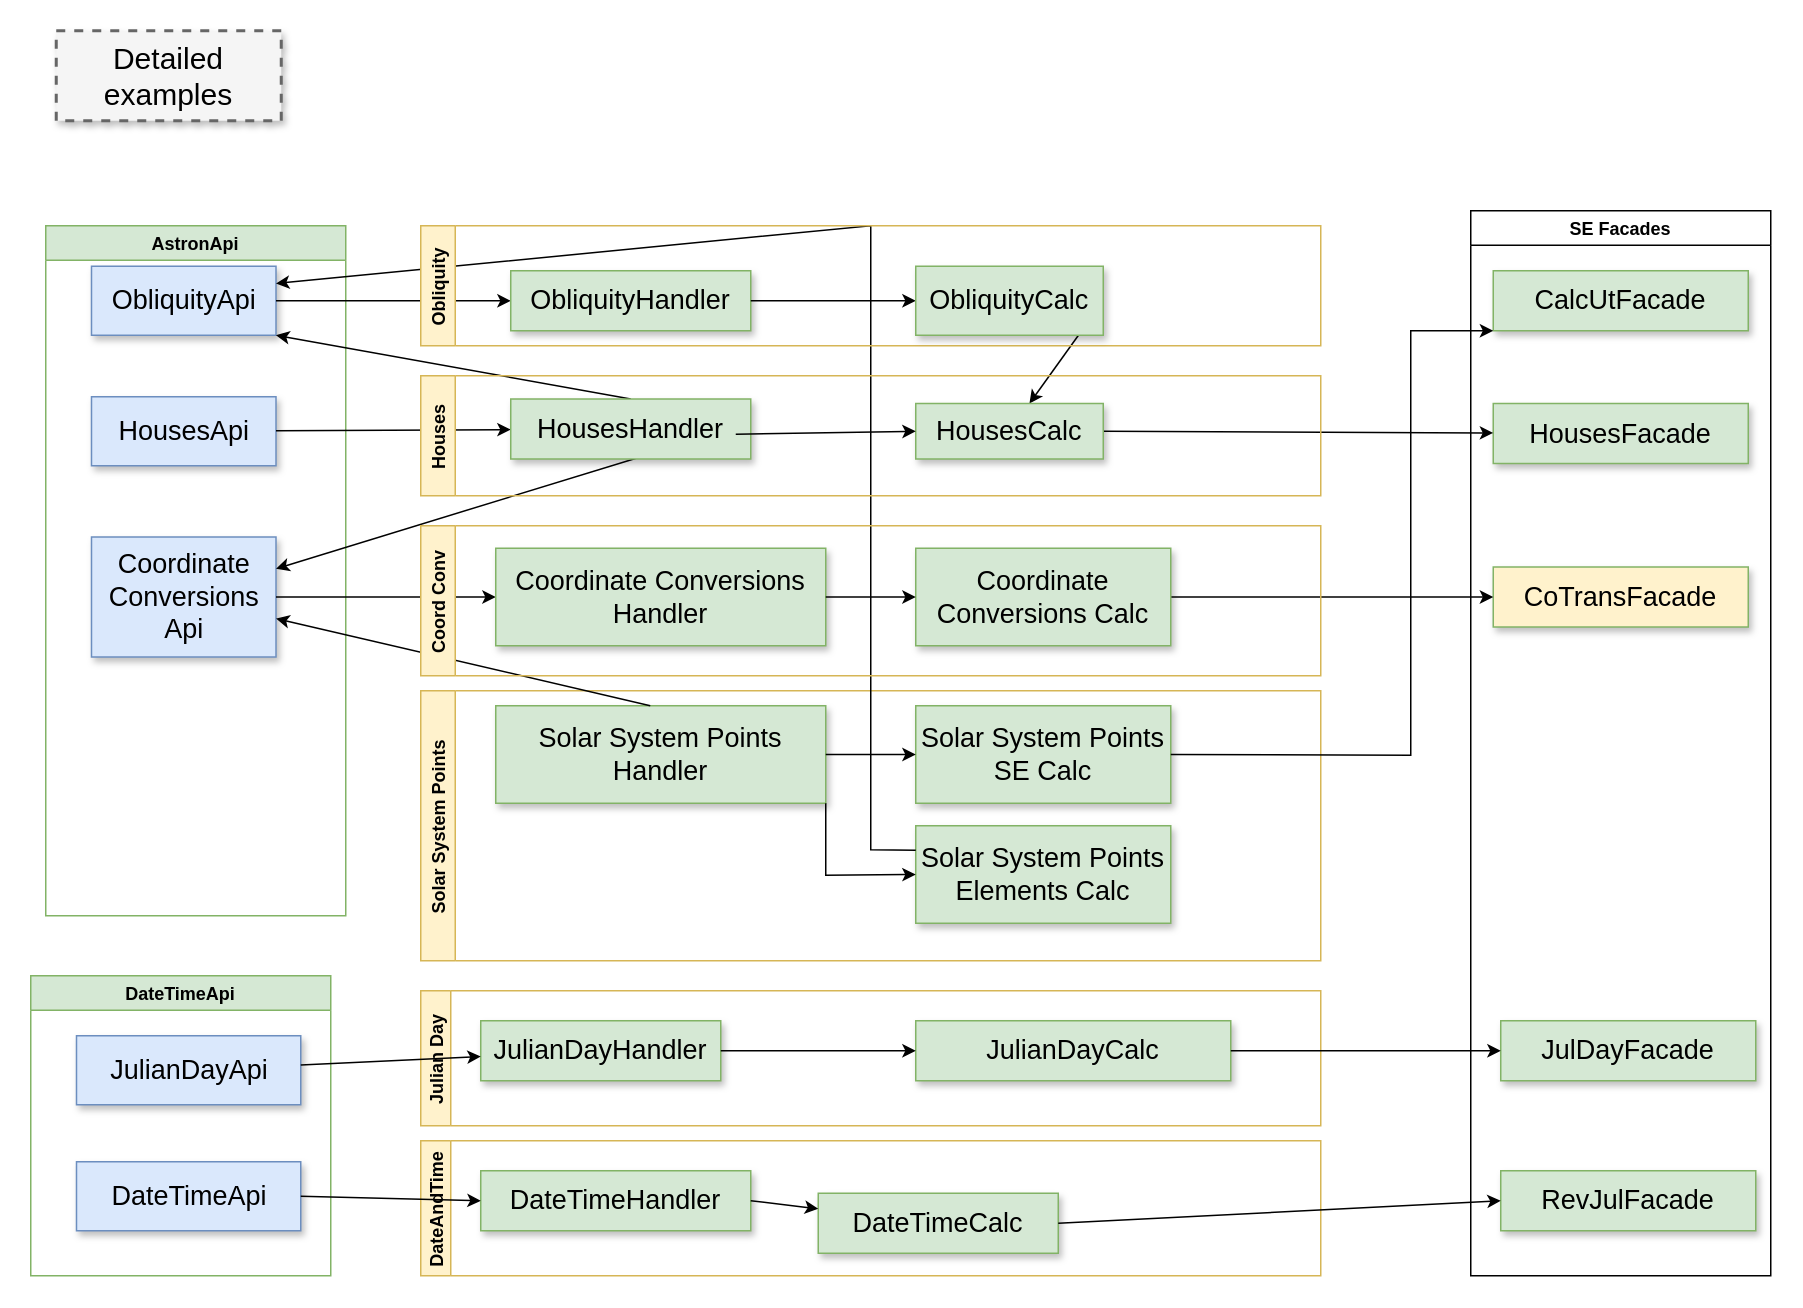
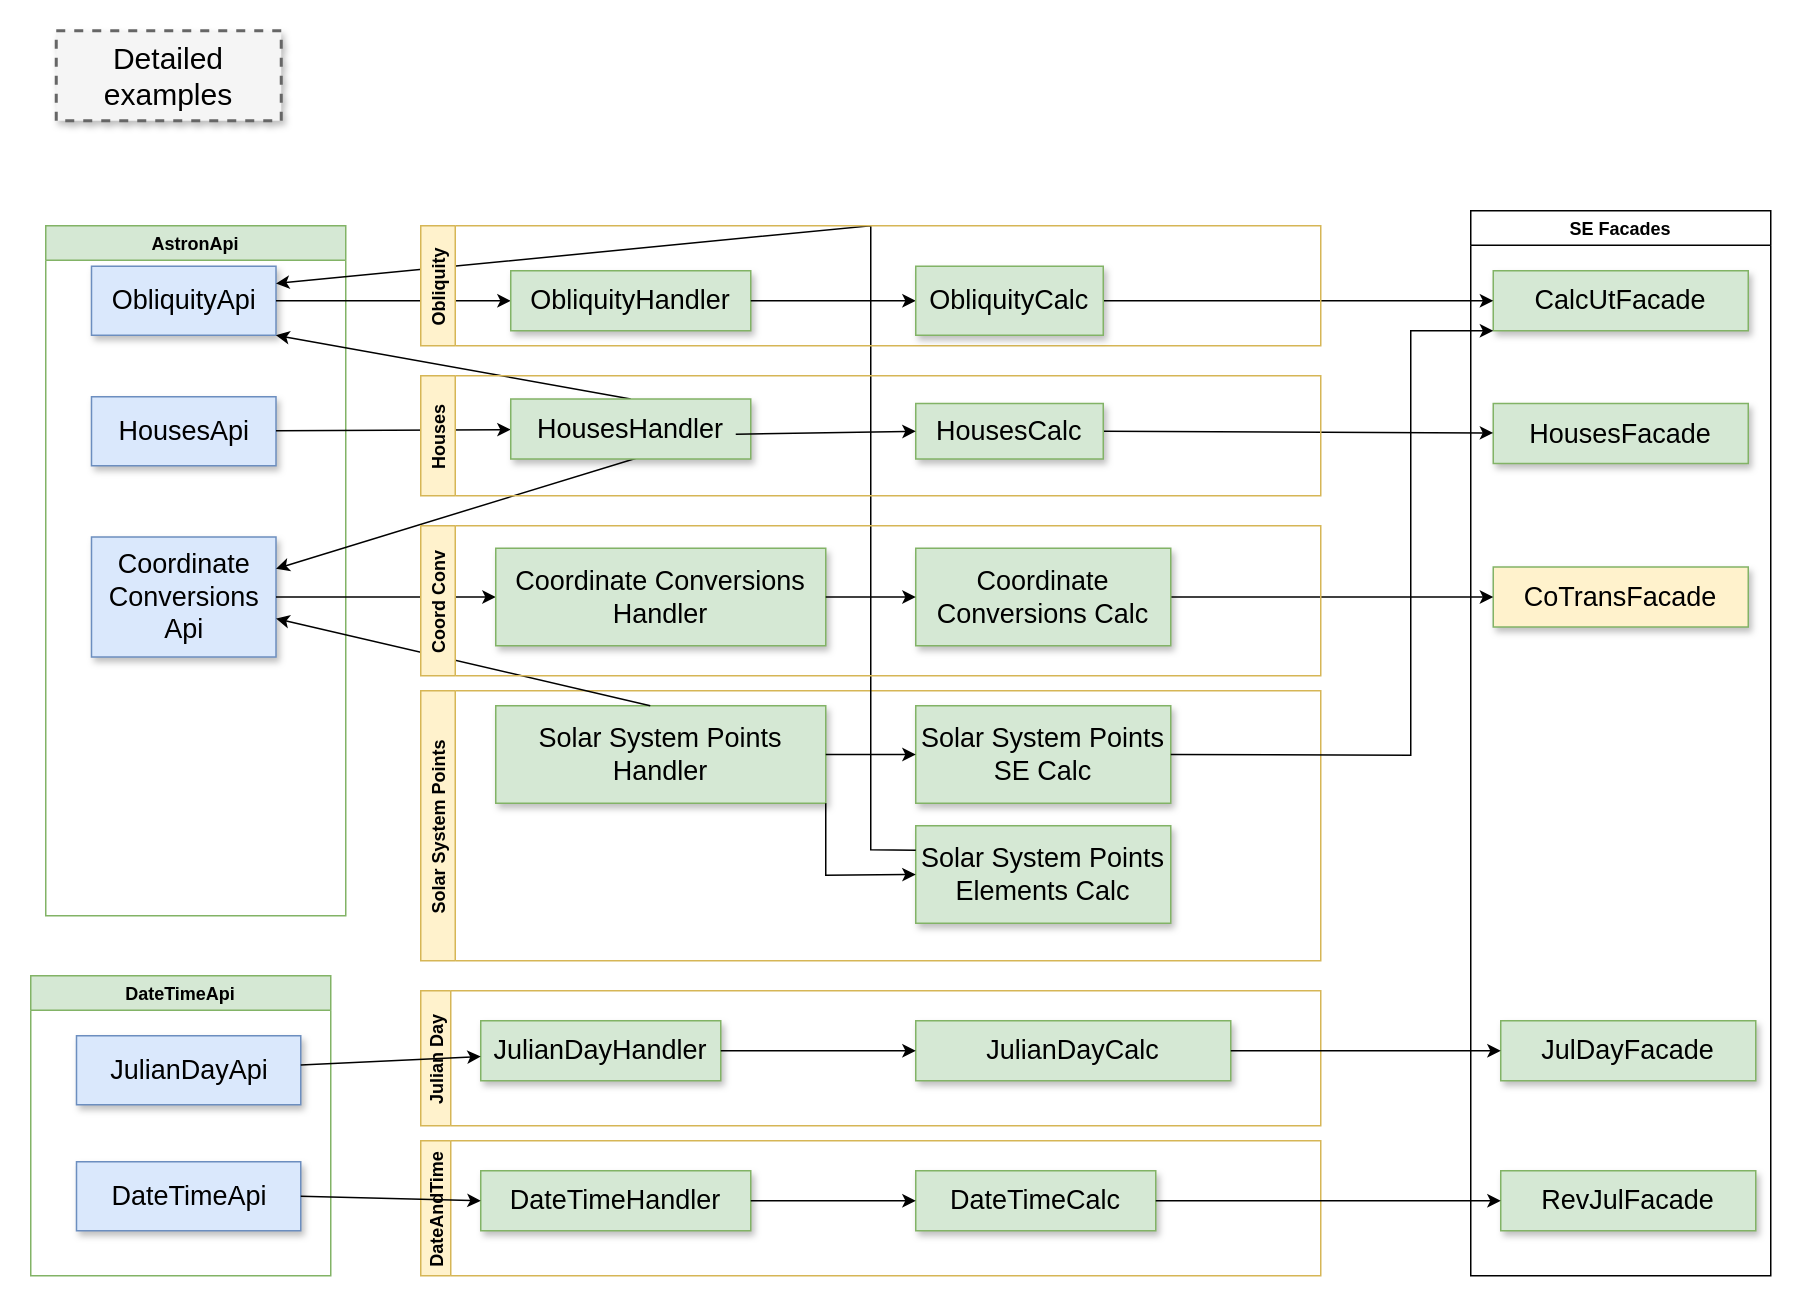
(1057, 365) -> (1293, 301)
(938, 1223) -> (1036, 1201)
